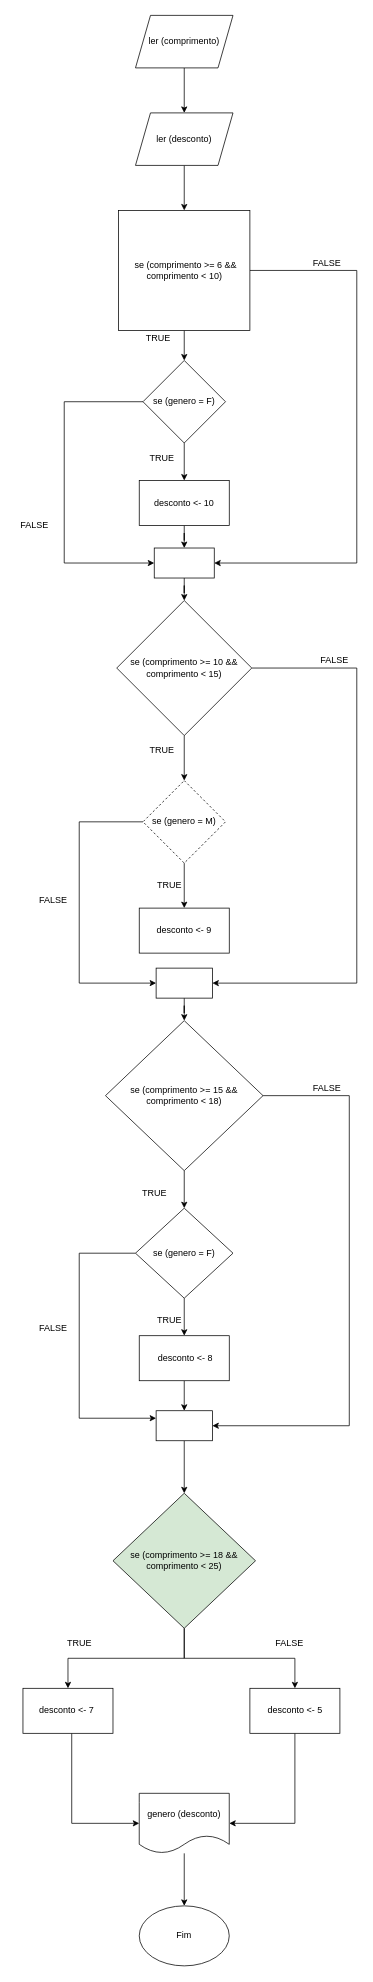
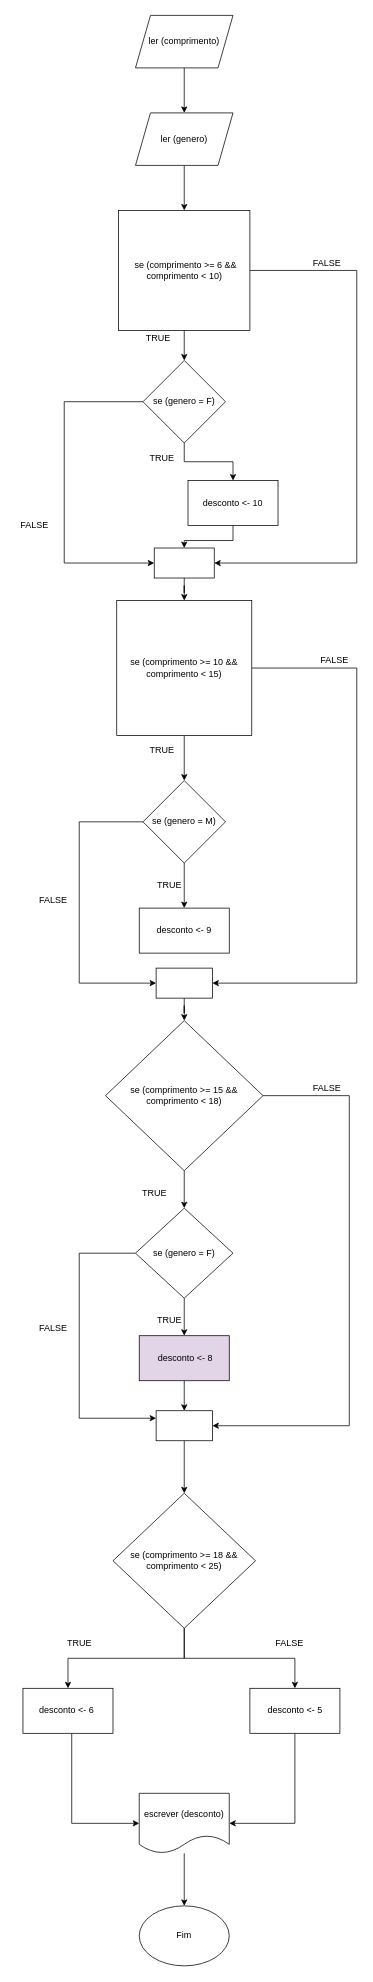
(184, 139) -> (184, 139)
(184, 503) -> (233, 503)
(184, 668) -> (184, 668)
(184, 822) -> (184, 822)
(184, 1358) -> (184, 1358)
(184, 1560) -> (184, 1560)
(68, 1710) -> (68, 1710)
(184, 1814) -> (184, 1814)
